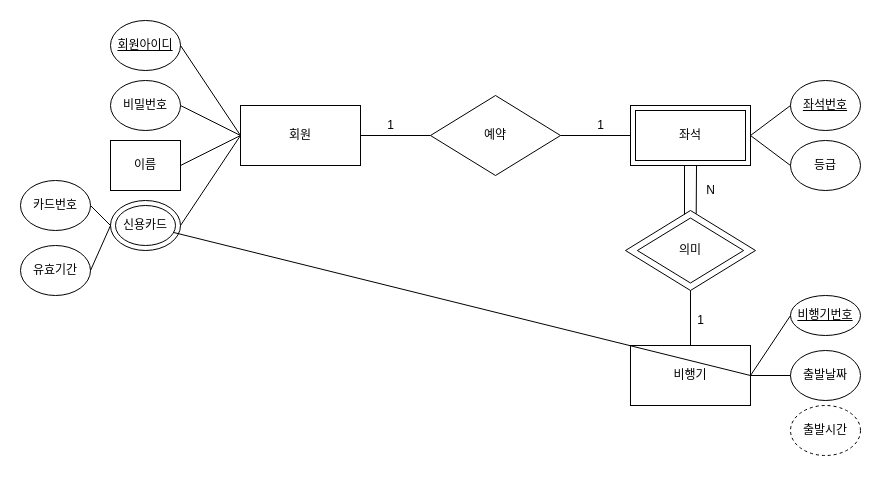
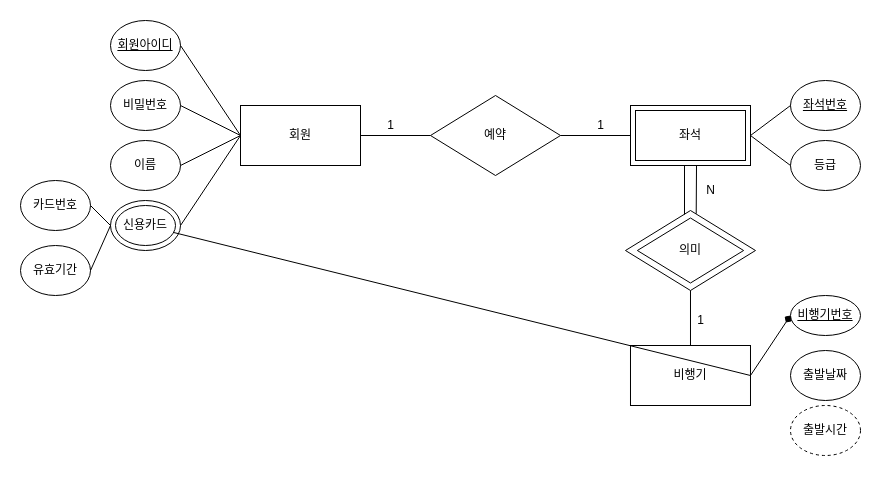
(146, 166) -> (146, 166)
(788, 320) -> (786, 323)
(771, 376) -> none
